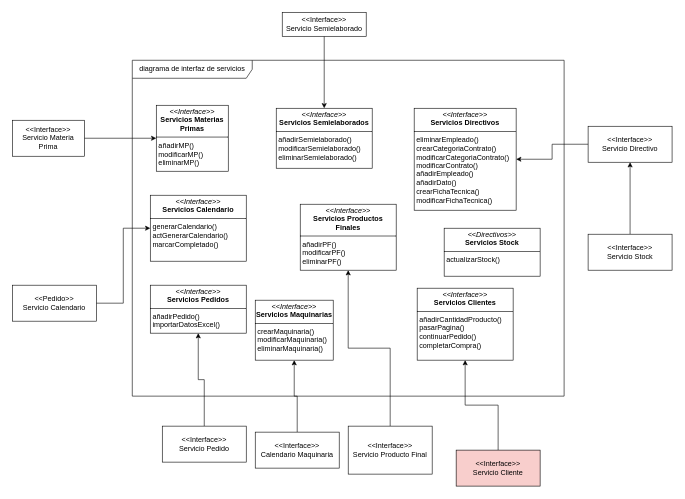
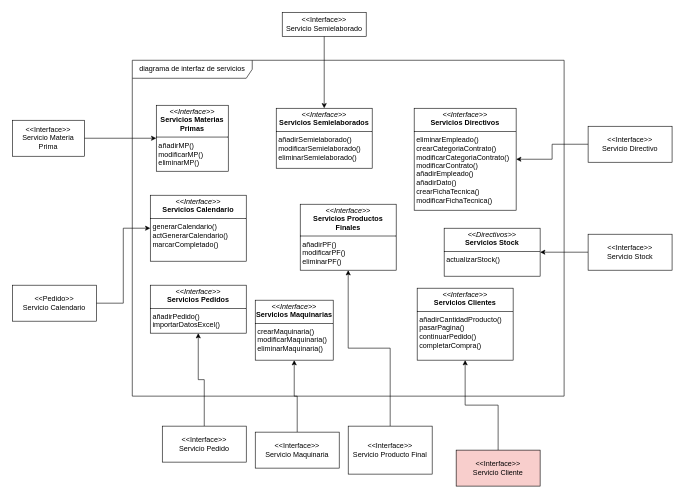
(630, 167) -> (545, 252)
(297, 450) -> (297, 450)
